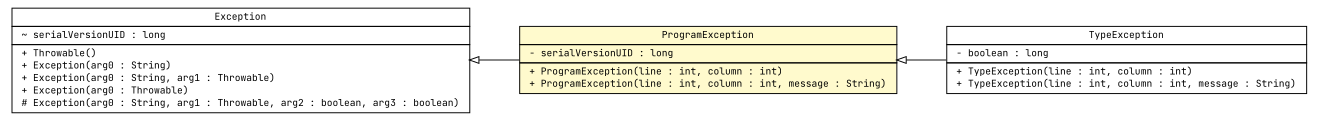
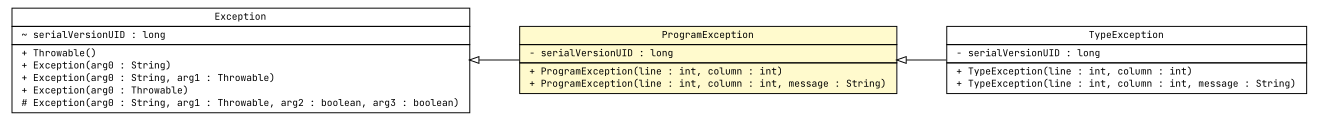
(1003, 53) -> (1029, 53)
